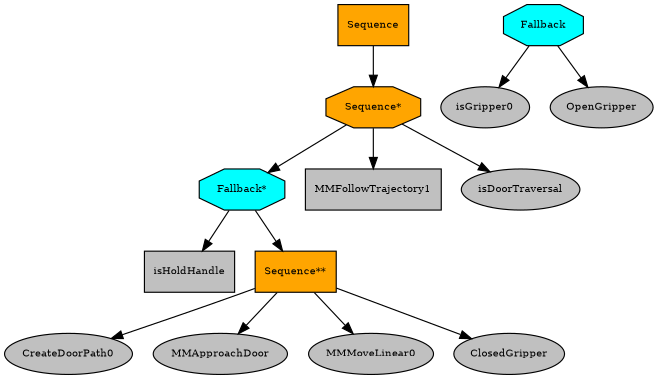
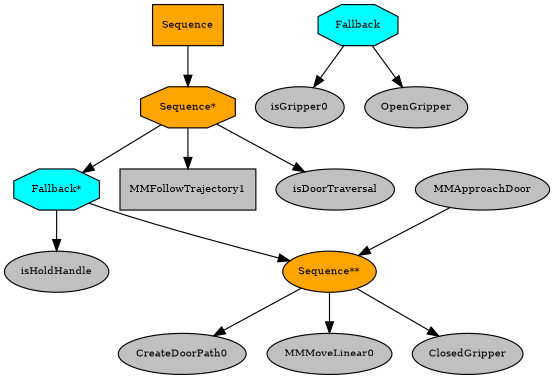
(190, 272) -> (57, 272)
(296, 272) -> (329, 272)
(262, 309) -> (410, 229)
